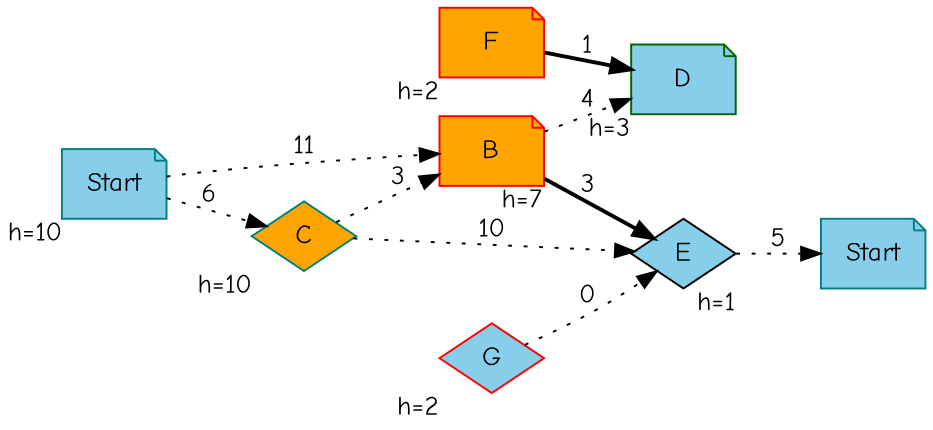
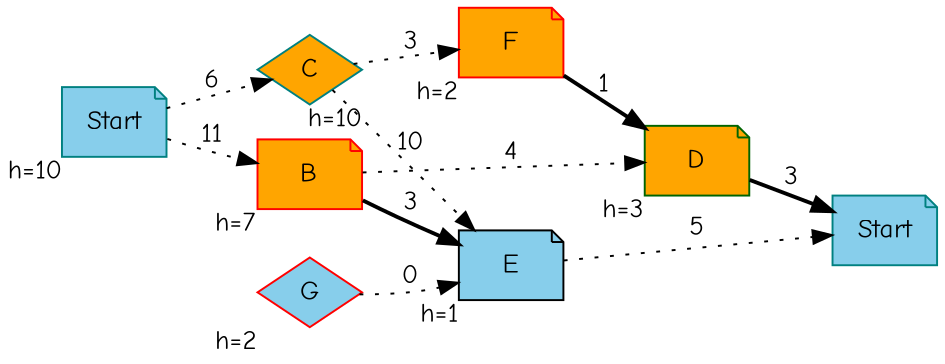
(683, 79) -> (697, 161)
none -> (782, 192)
(379, 202) -> (396, 58)
(683, 254) -> (511, 265)
